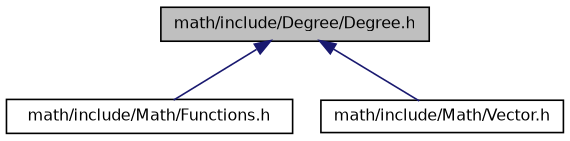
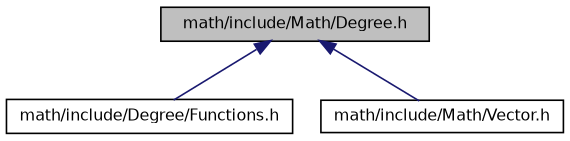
(295, 24) -> (295, 24)
(150, 116) -> (150, 116)
